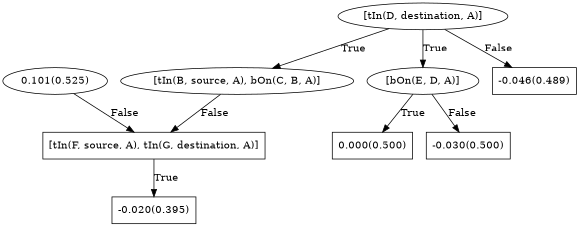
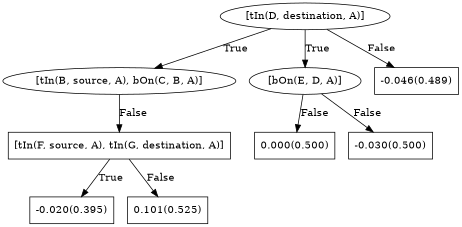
(55, 81) -> (168, 210)
(101, 111) -> (141, 175)
(413, 113) -> (315, 113)
